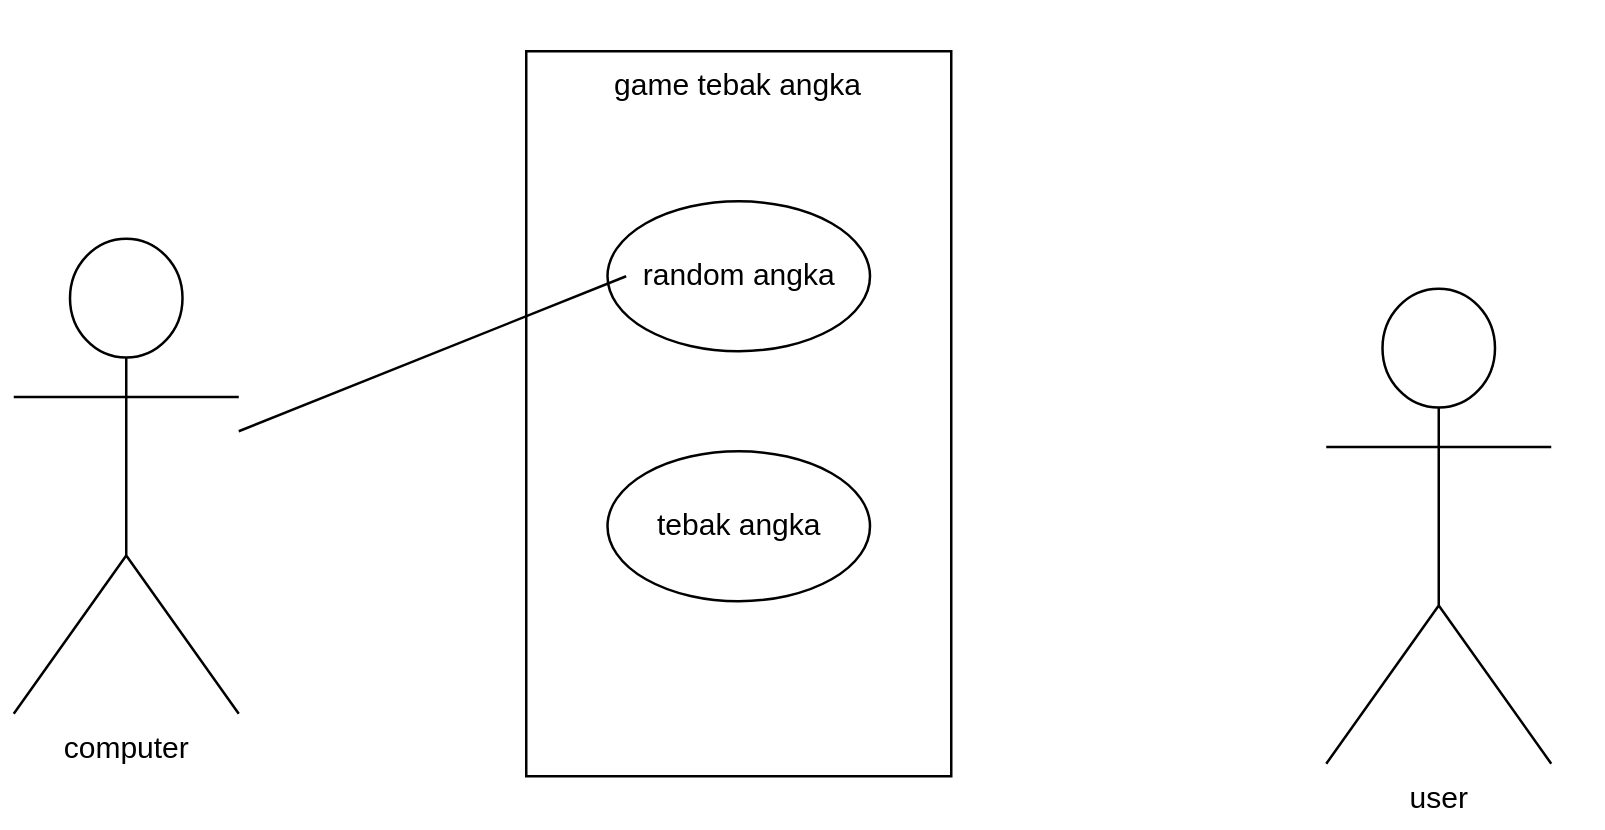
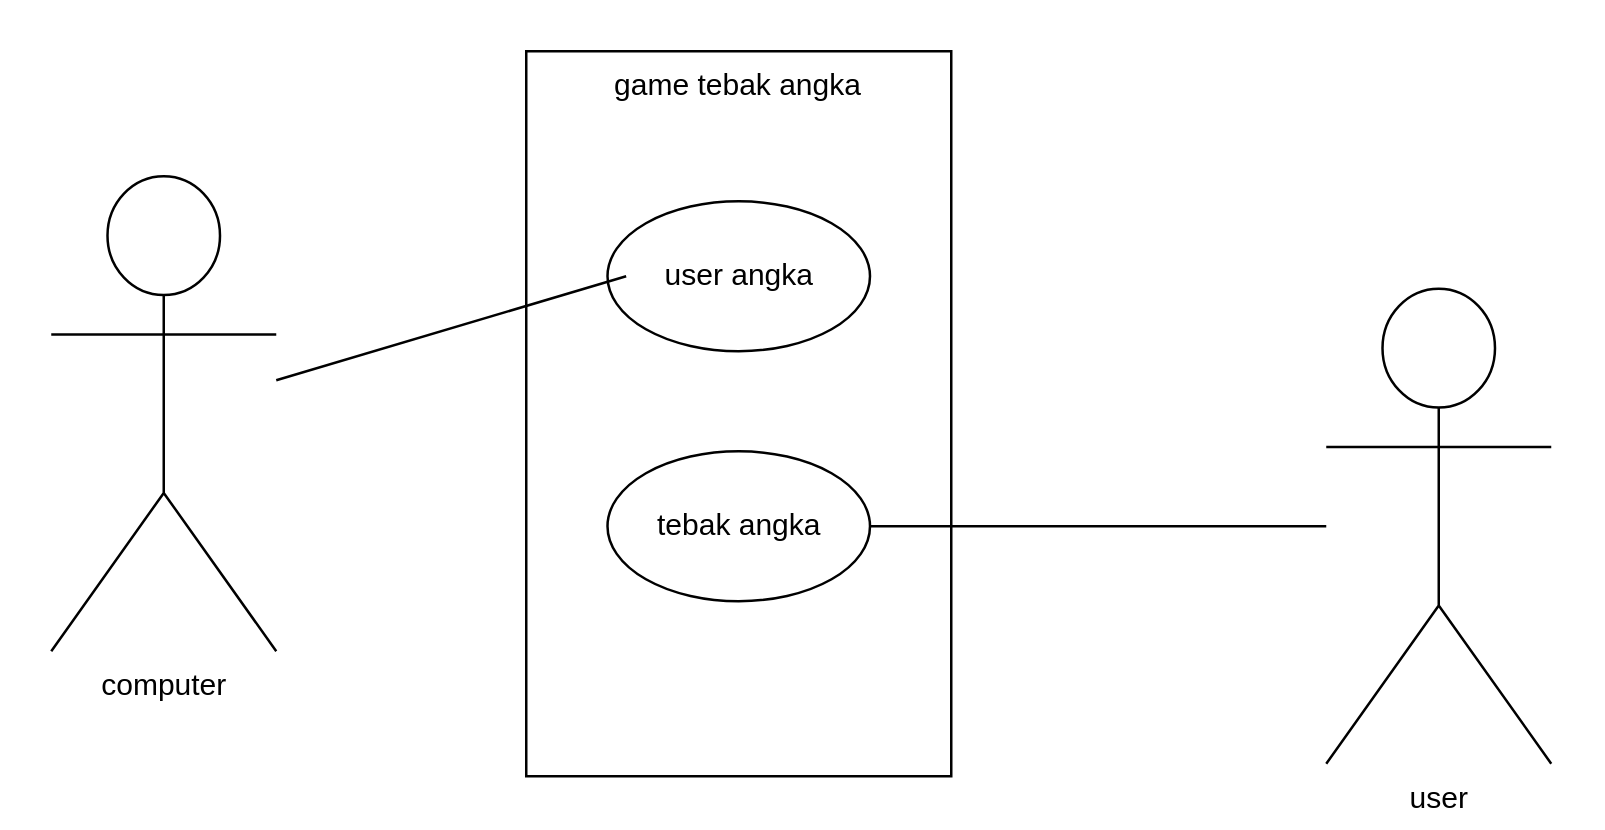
(740, 276) -> (740, 276)
(126, 476) -> (164, 414)
none -> (1098, 526)
